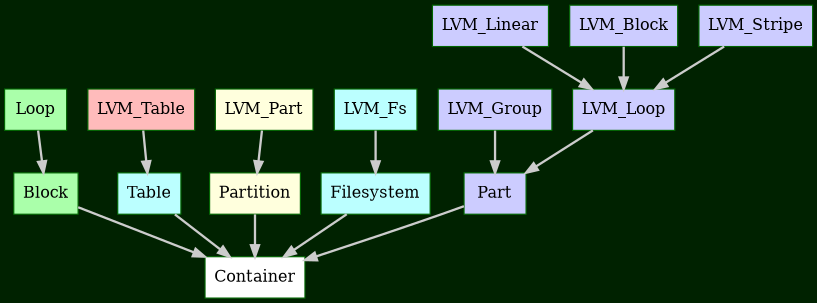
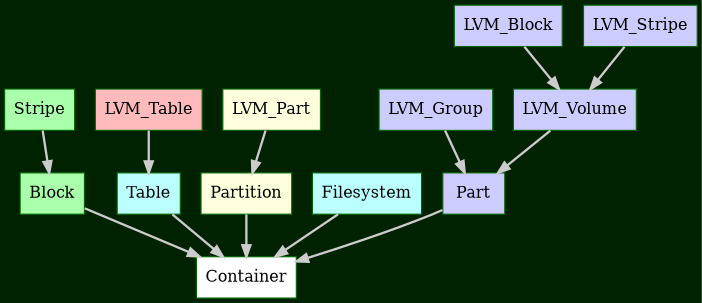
(490, 26) -> none
(36, 110) -> (40, 110)
(376, 110) -> none
(624, 110) -> (575, 110)
